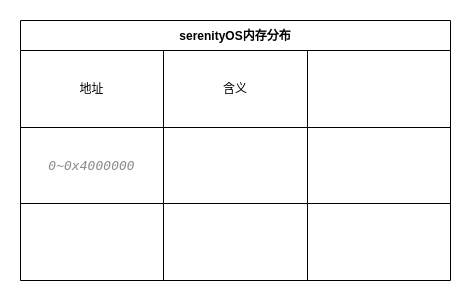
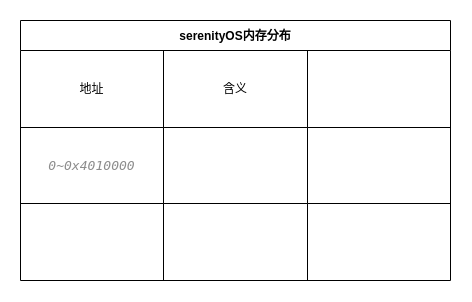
(92, 166) -> (92, 166)
